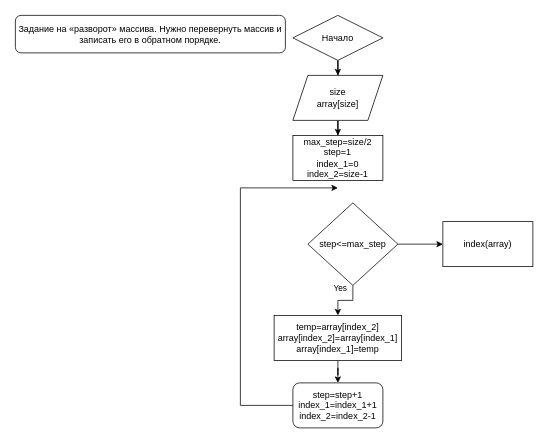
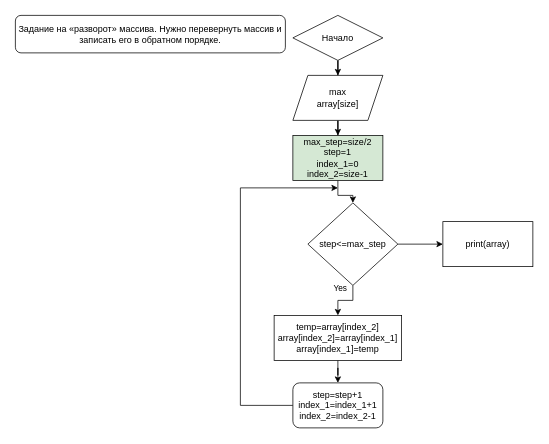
(338, 98) -> (338, 98)
(338, 158) -> (338, 158)
none -> (345, 195)
(488, 244) -> (488, 244)
